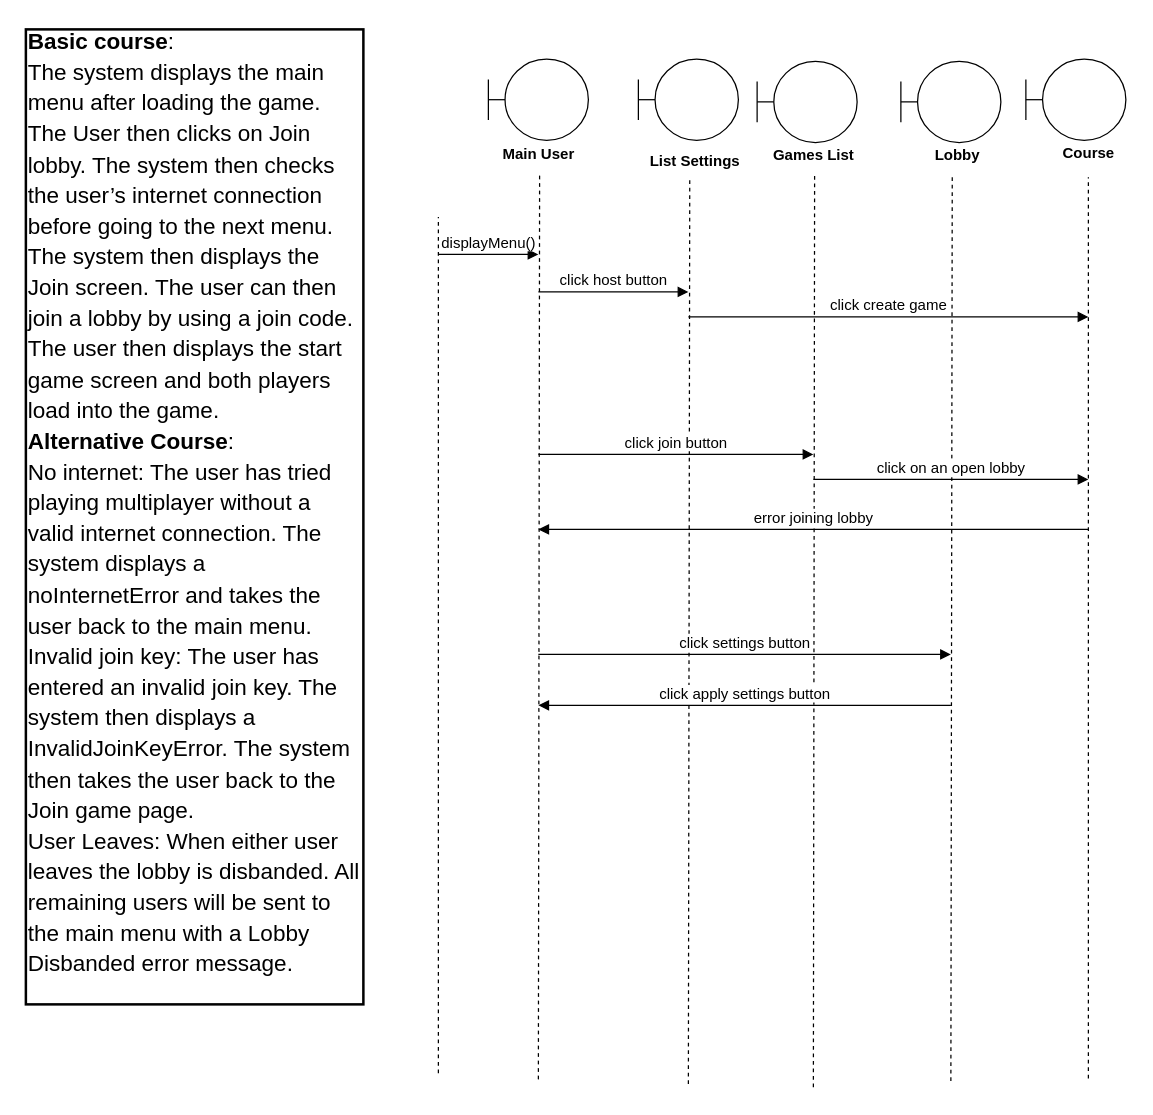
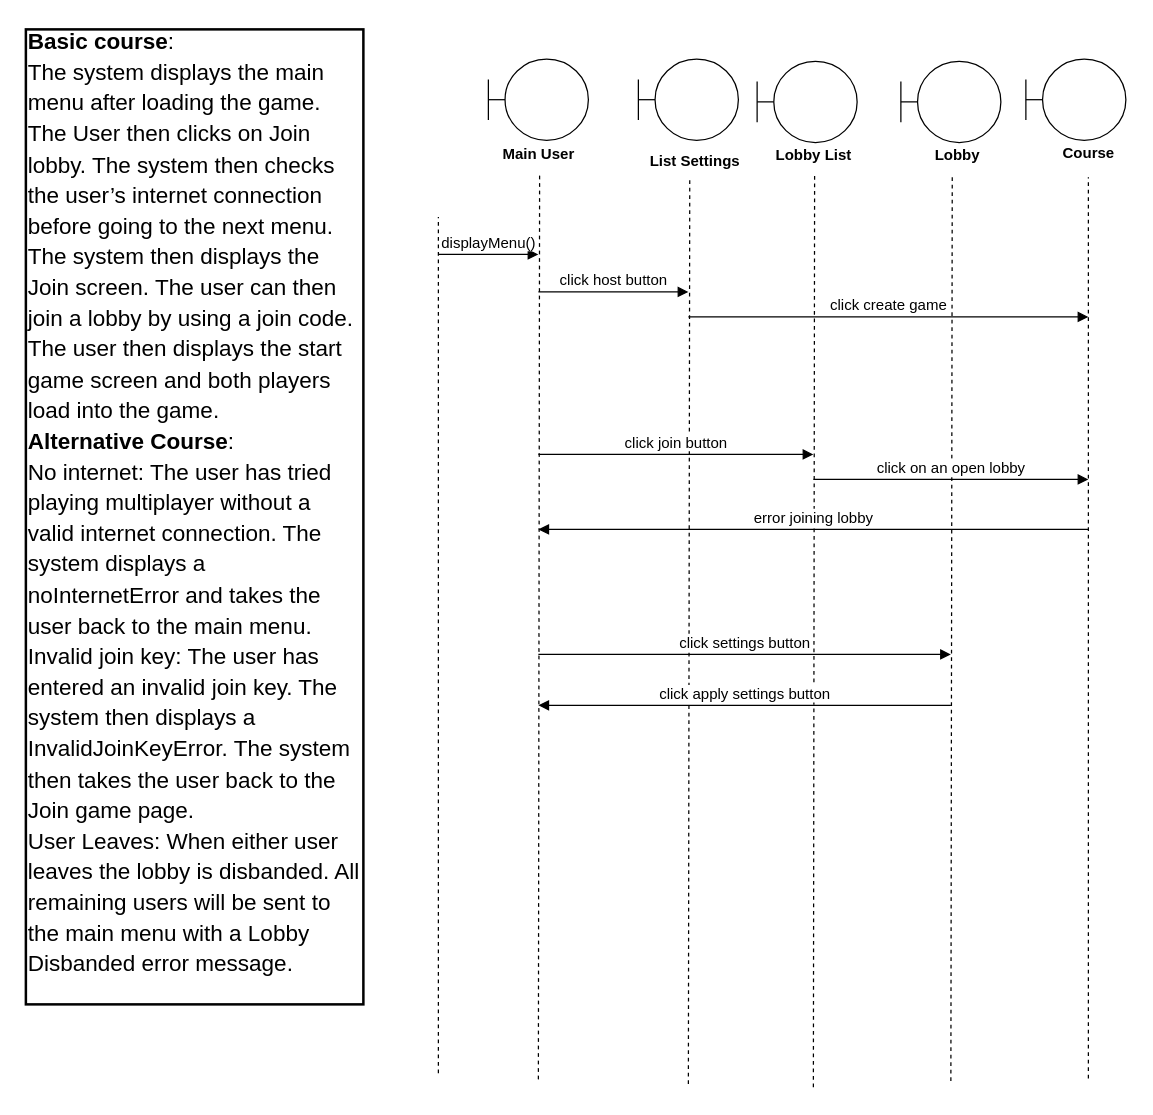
(814, 156) -> (814, 156)
